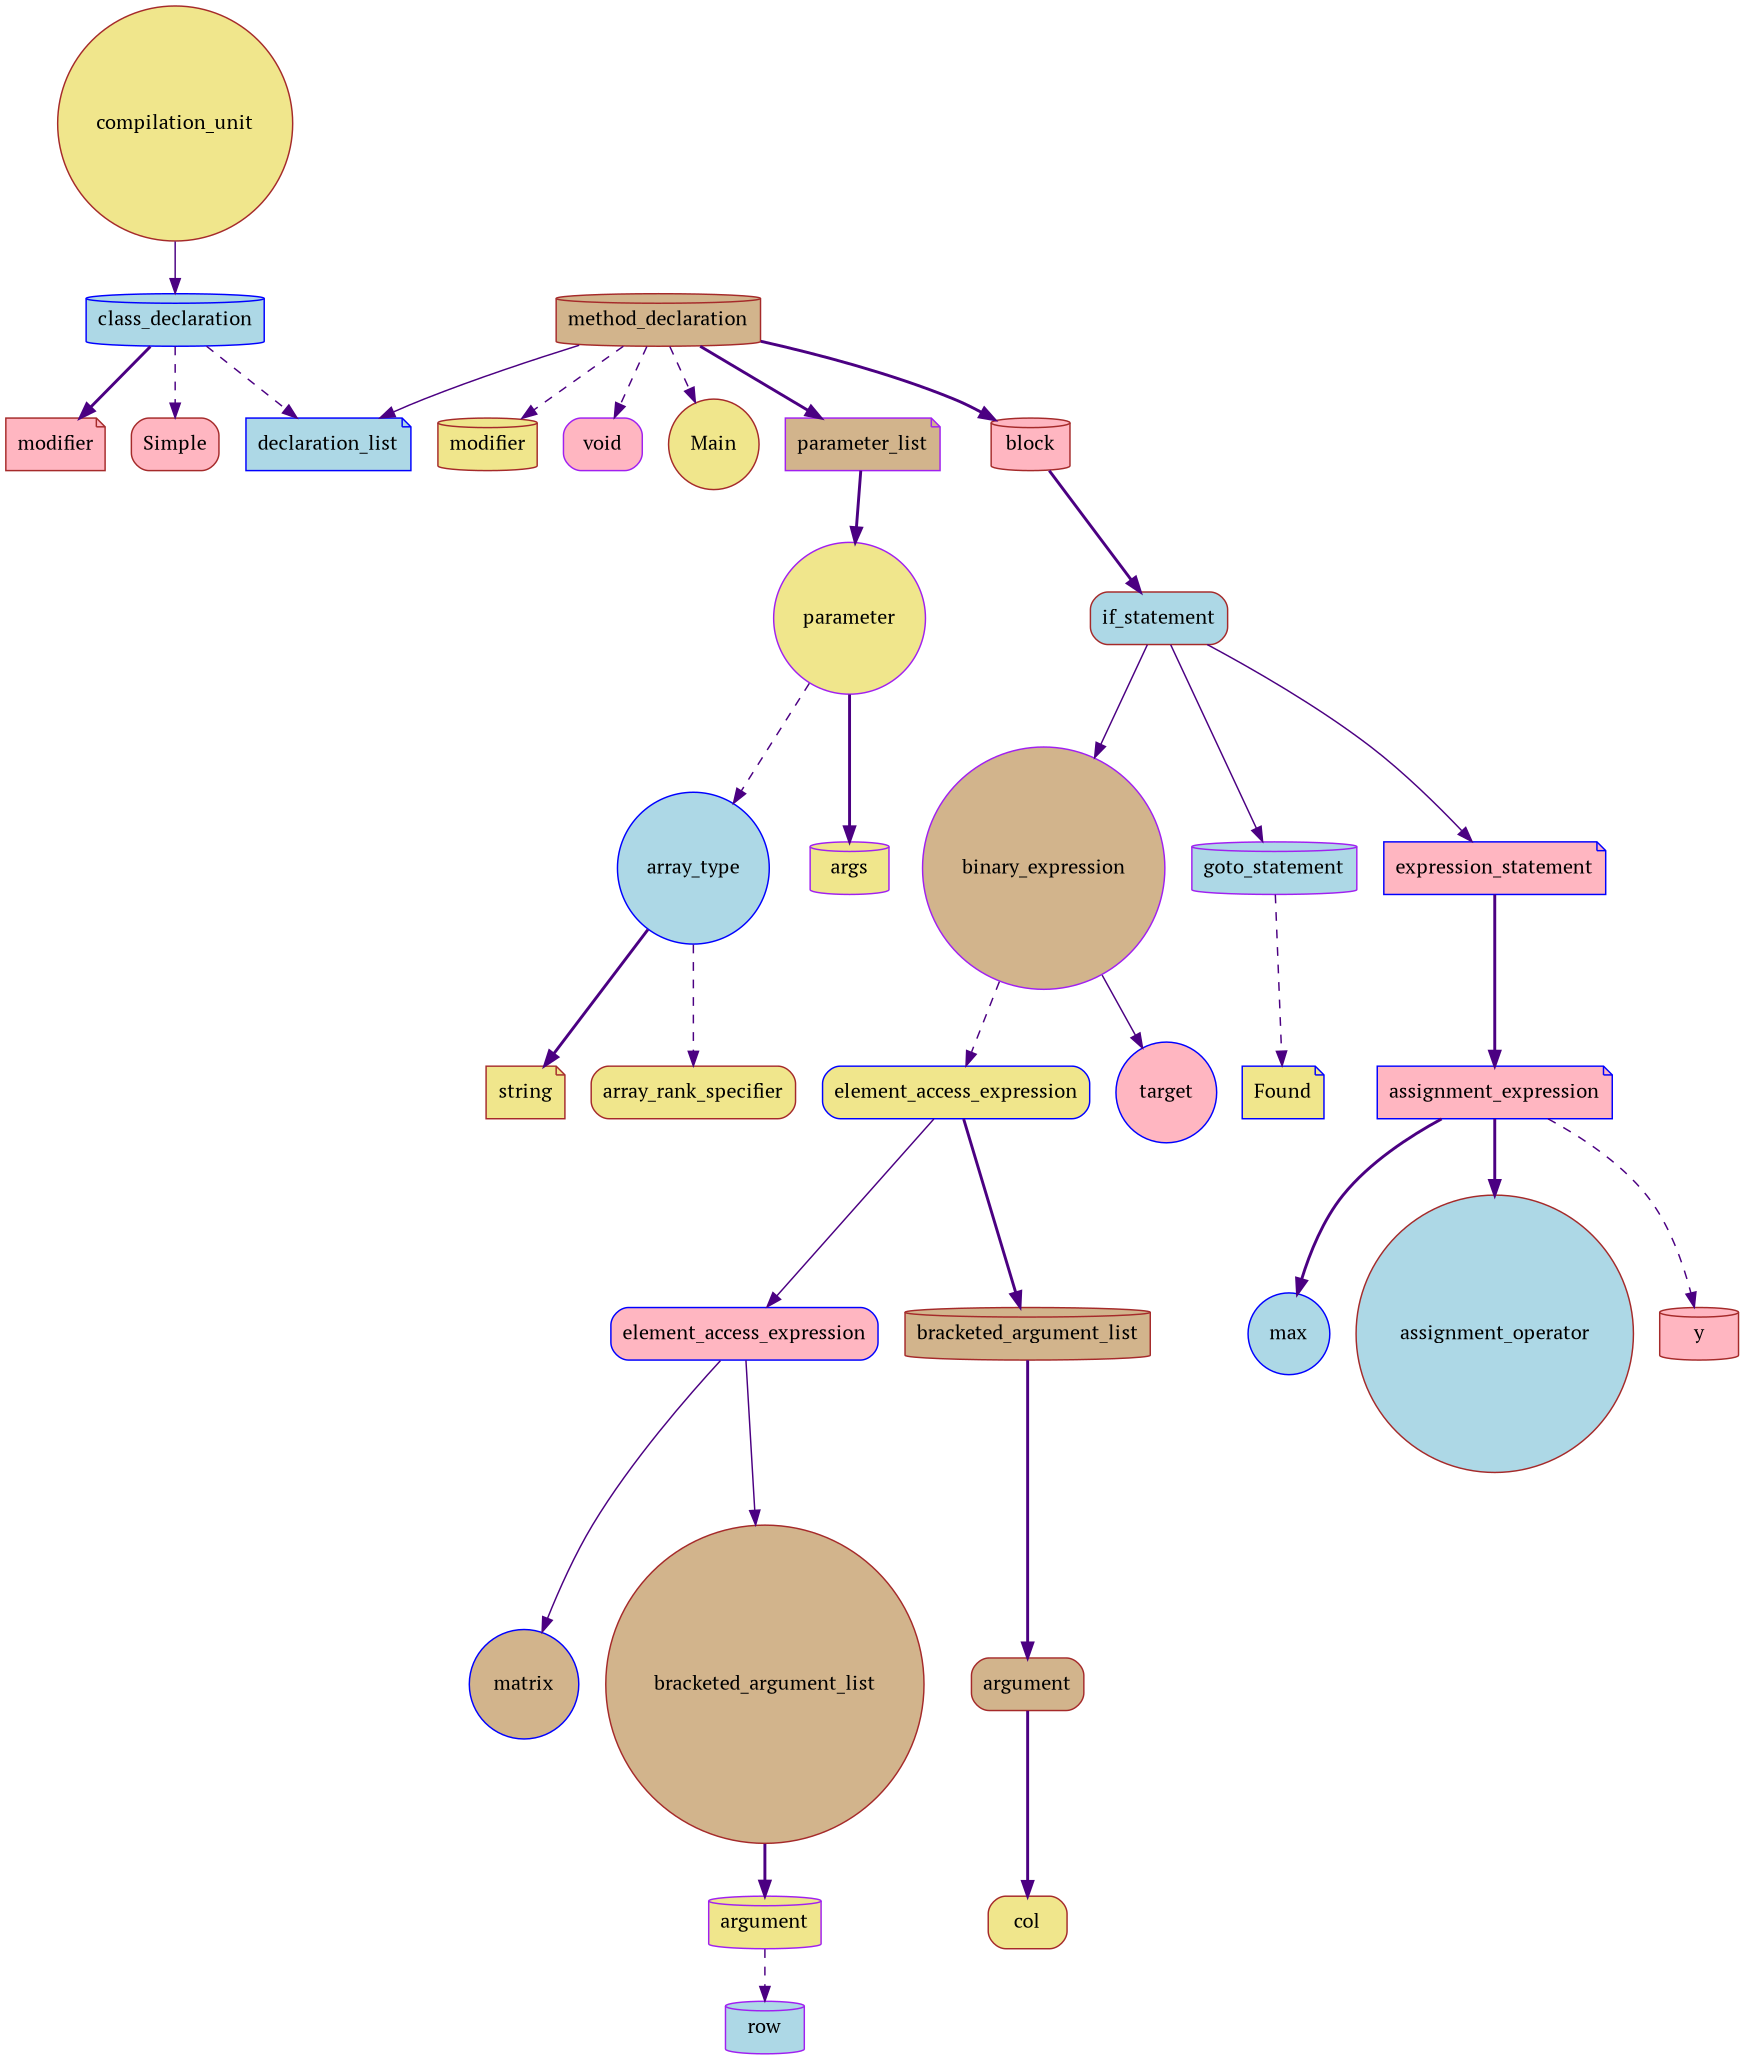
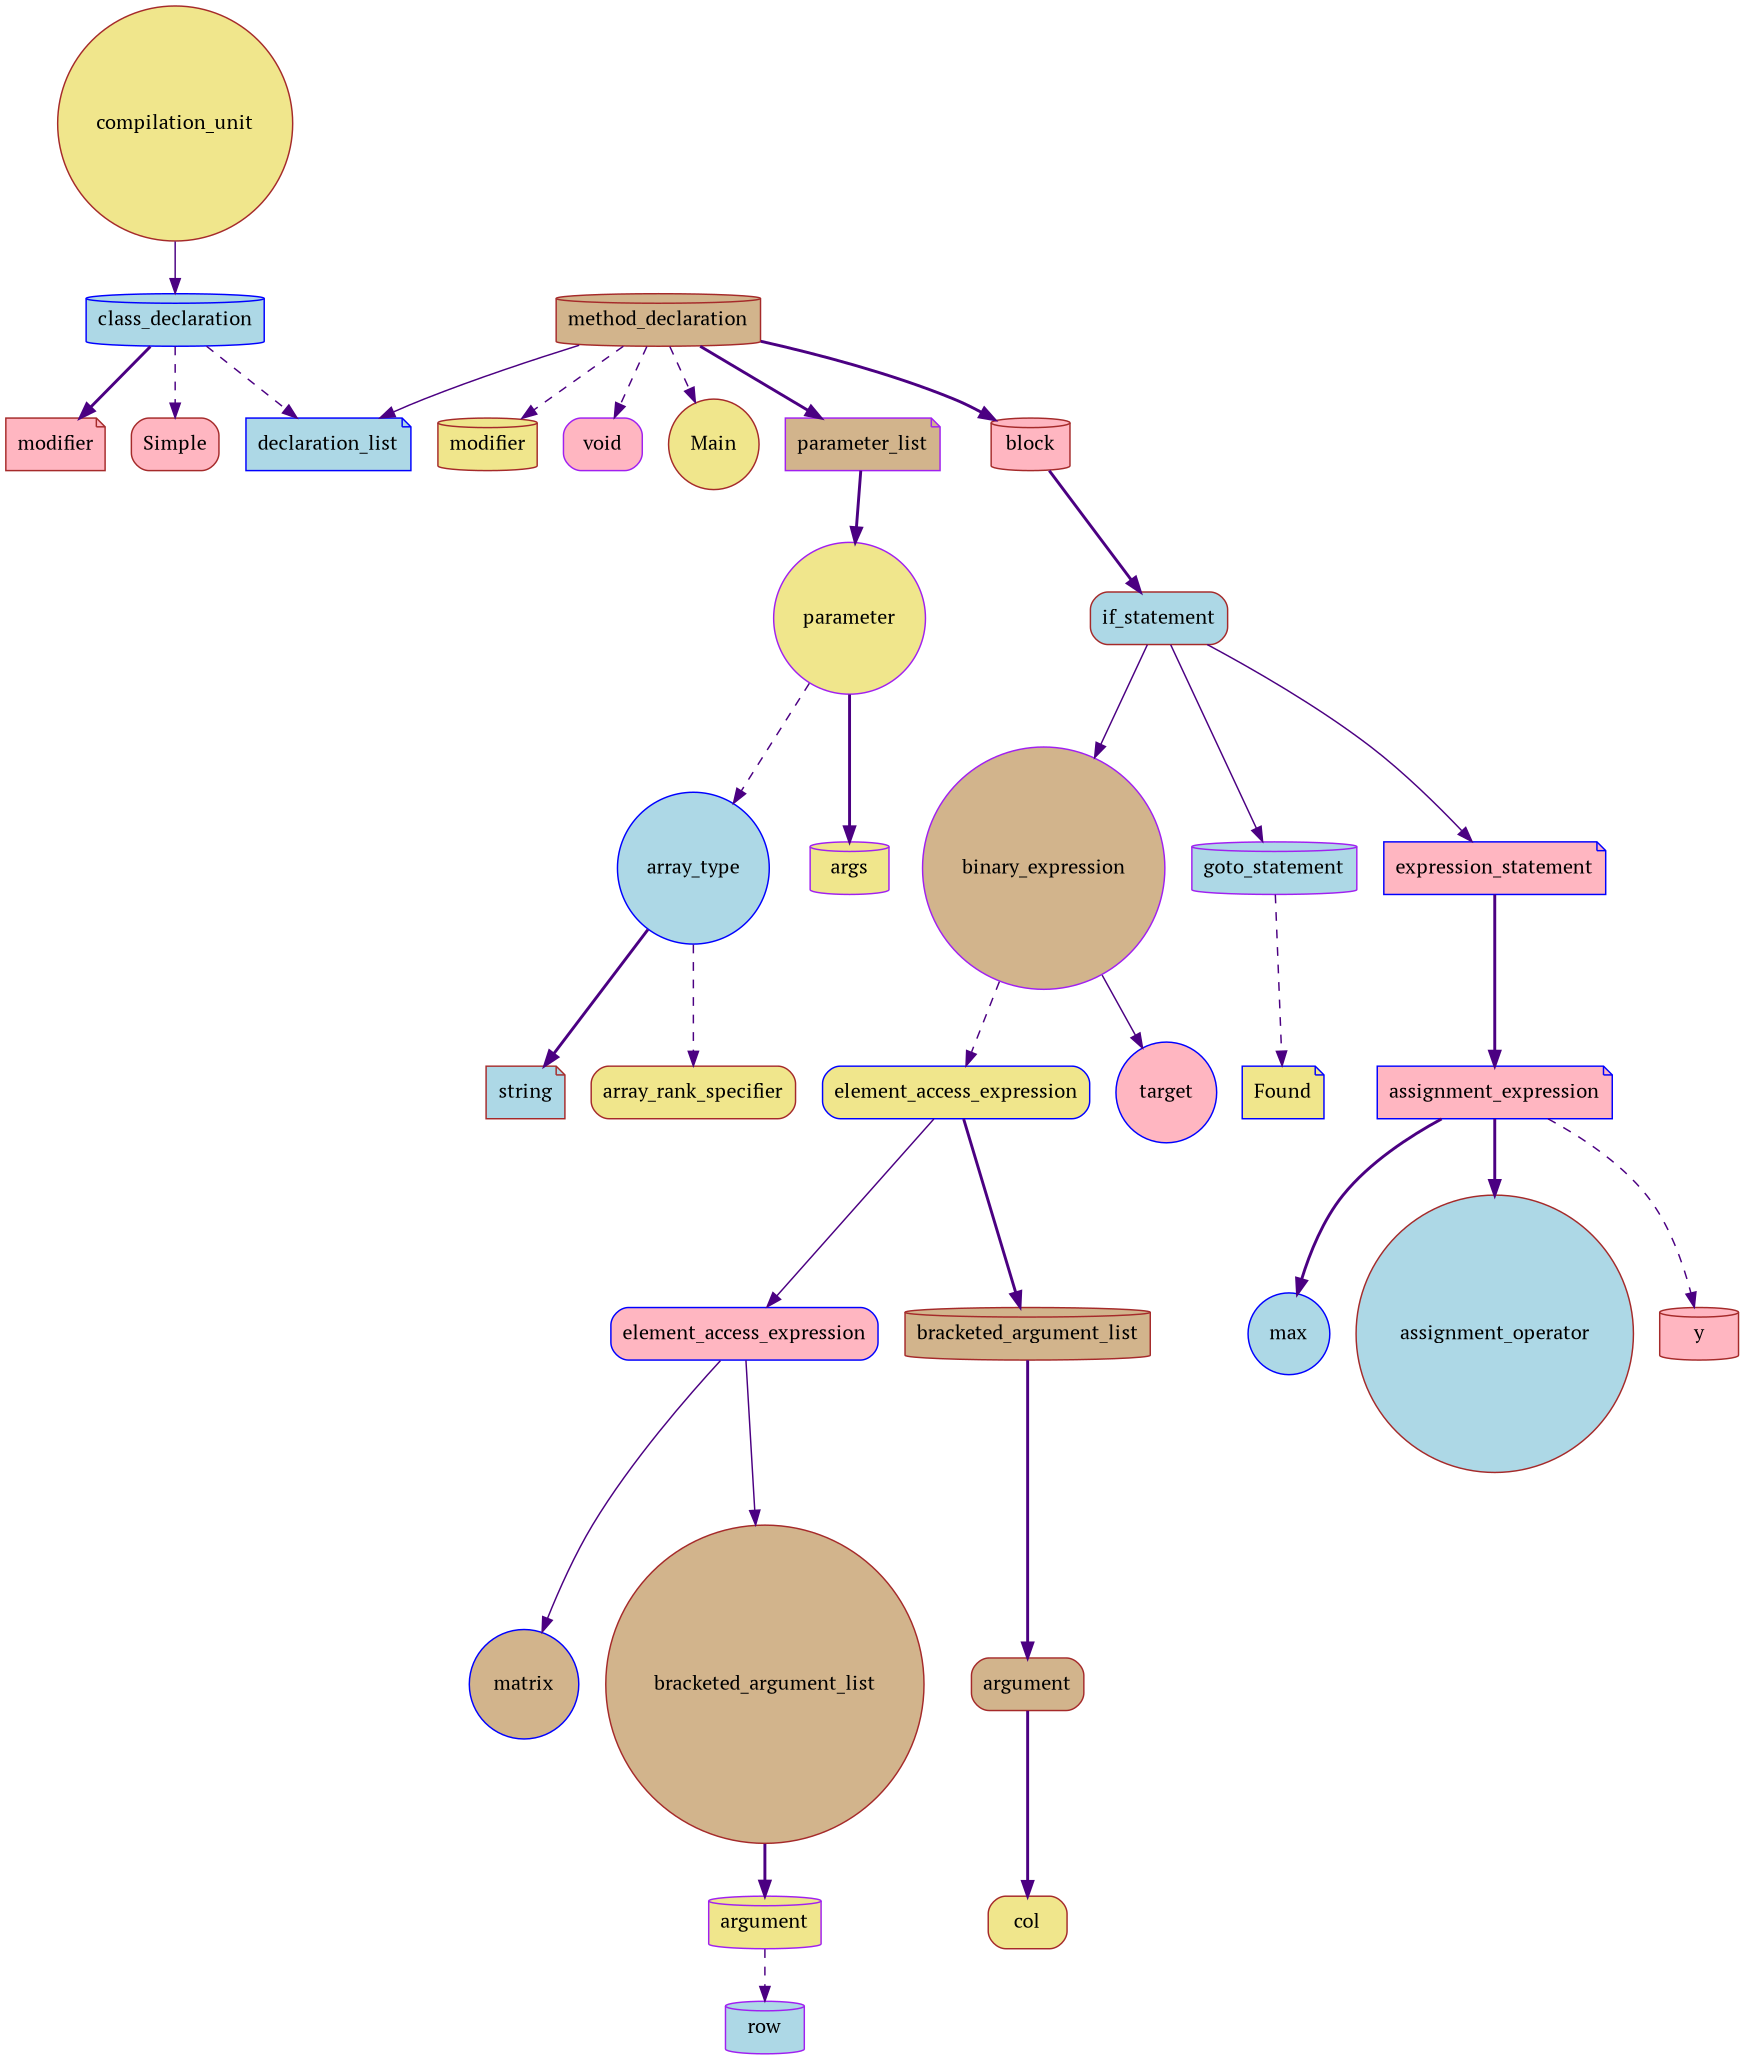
(526, 1092) -> (526, 1092)
